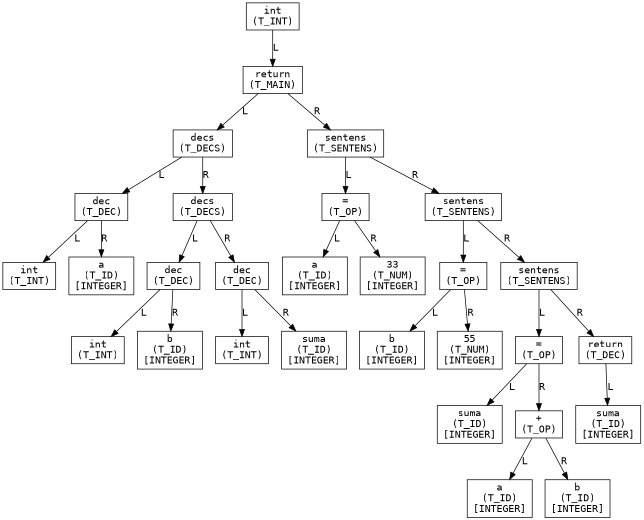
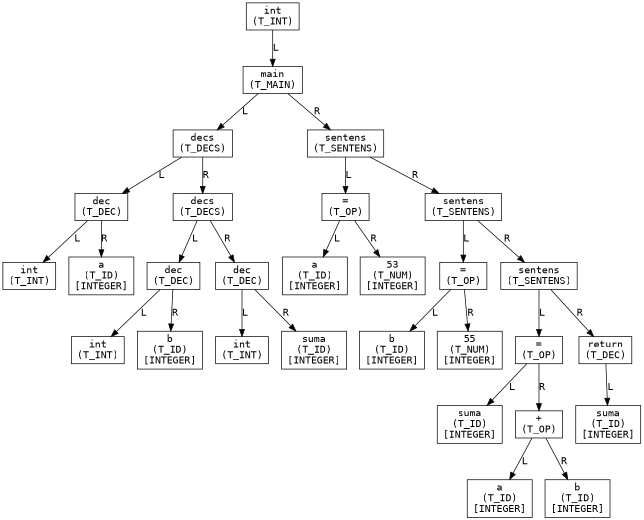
(273, 80) -> (273, 80)
(393, 276) -> (393, 276)
